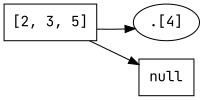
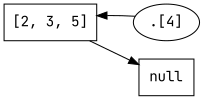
(111, 29) -> (121, 16)
